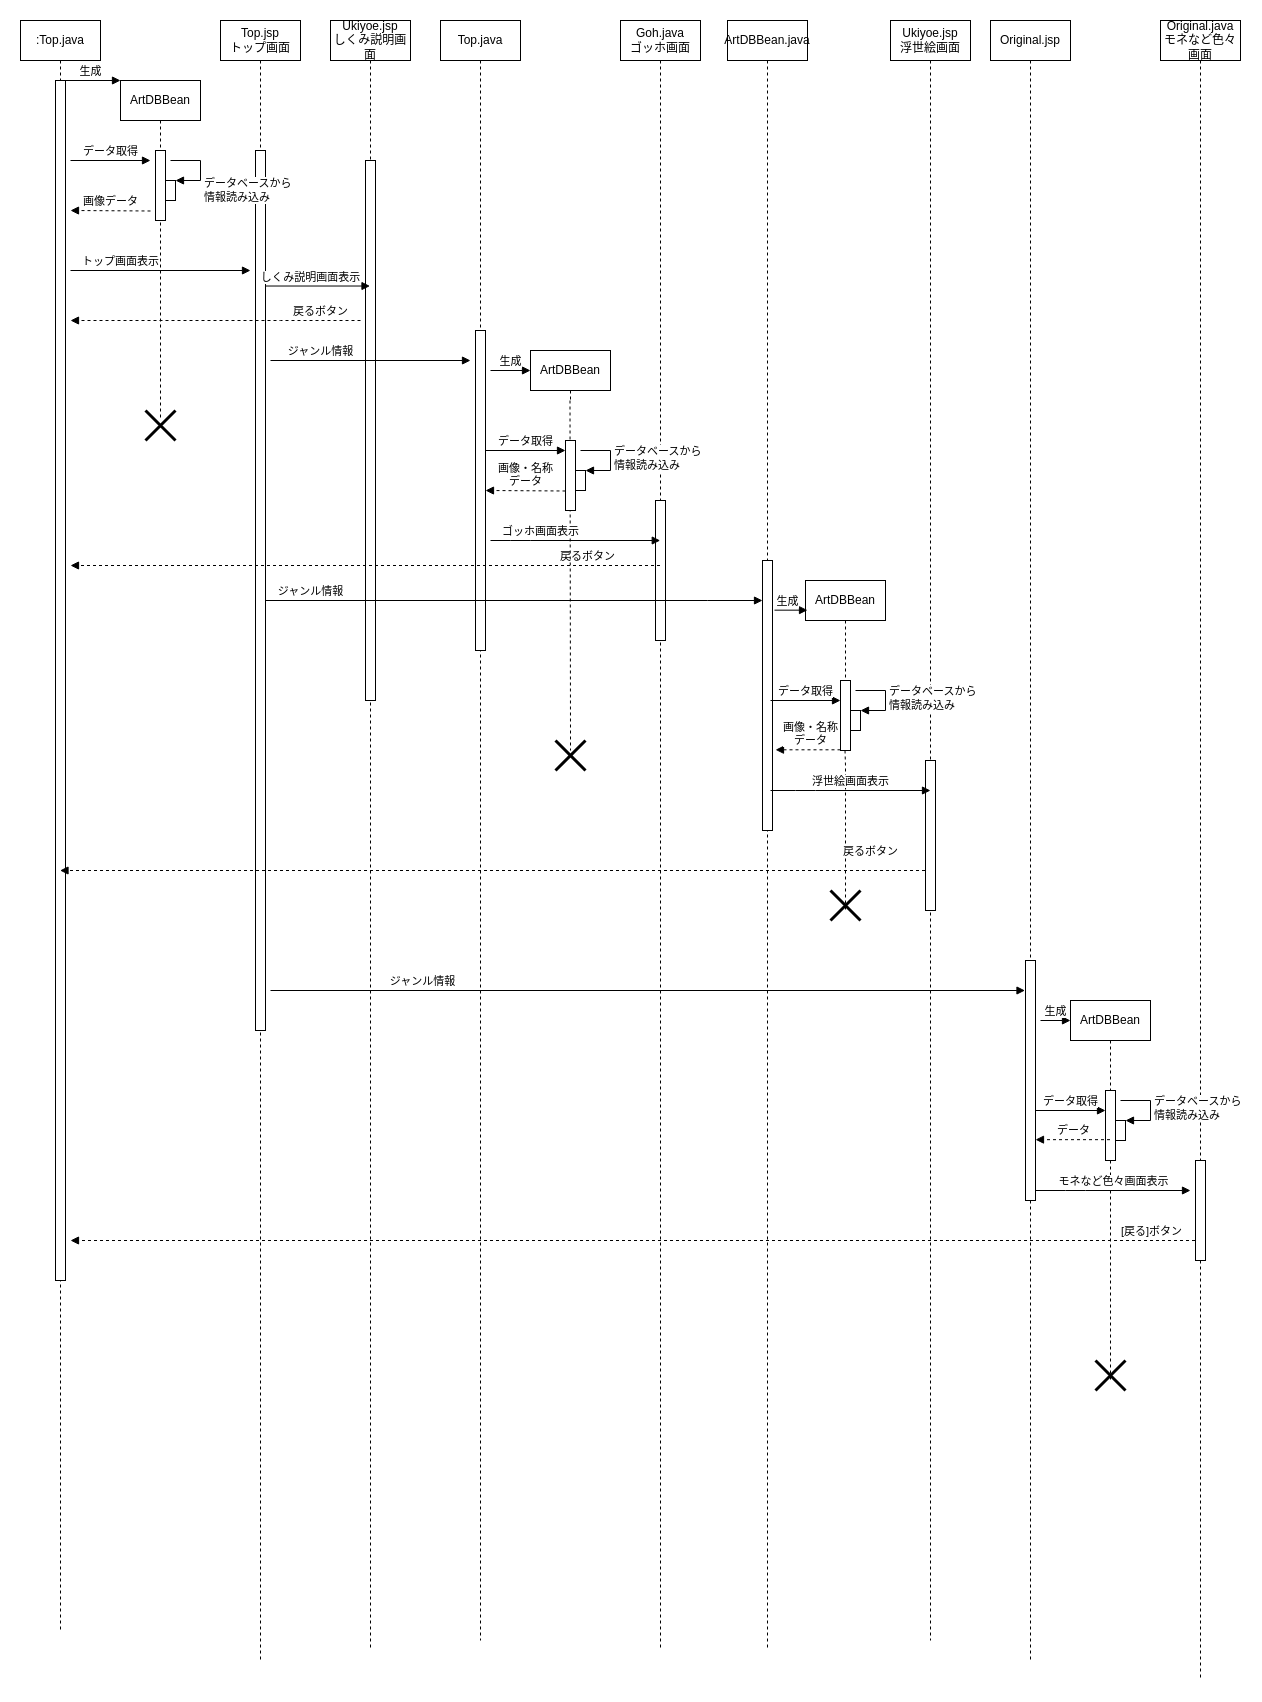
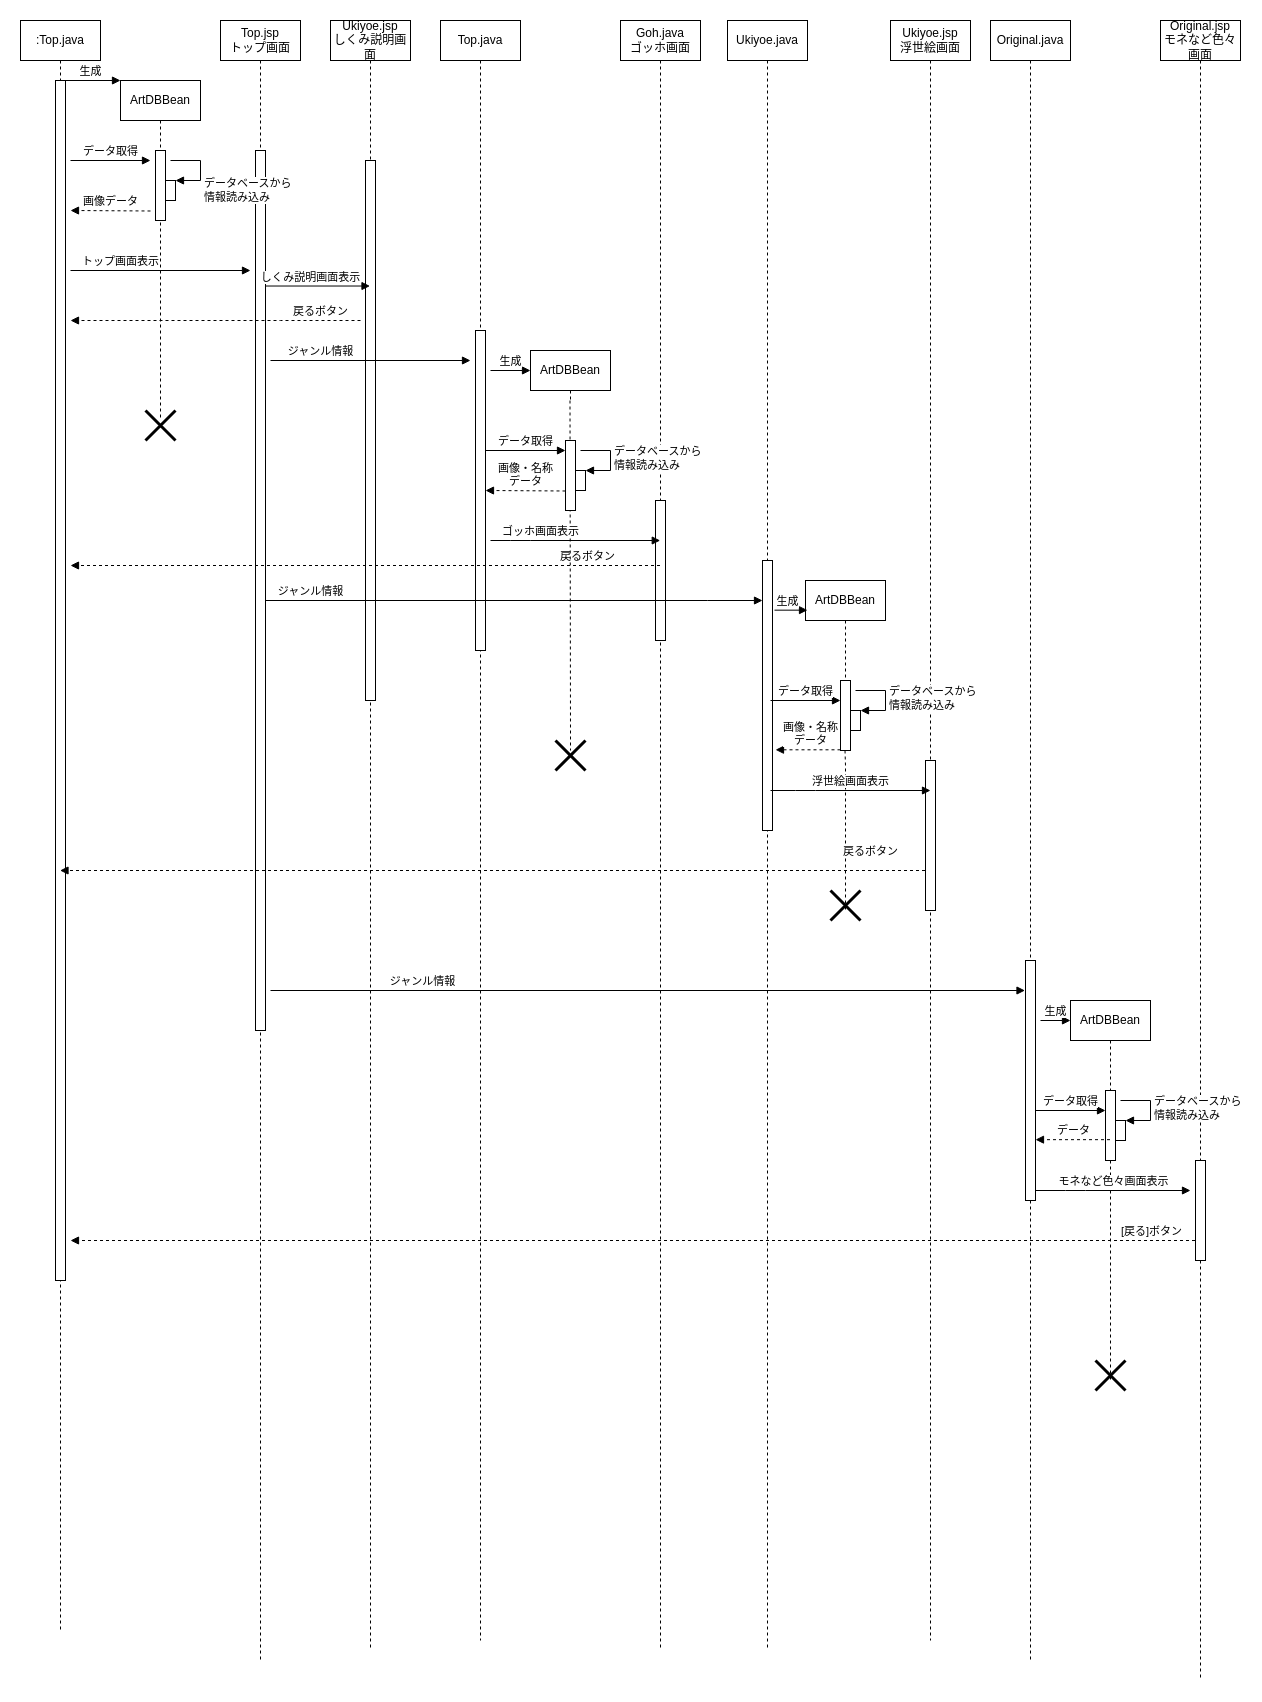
(768, 41) -> (768, 41)
(1031, 41) -> (1031, 41)
(1201, 41) -> (1201, 41)
